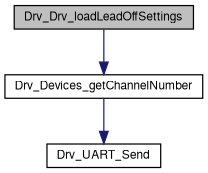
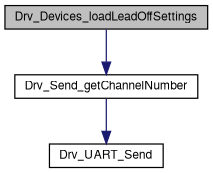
(104, 17) -> (106, 17)
(104, 87) -> (106, 87)
